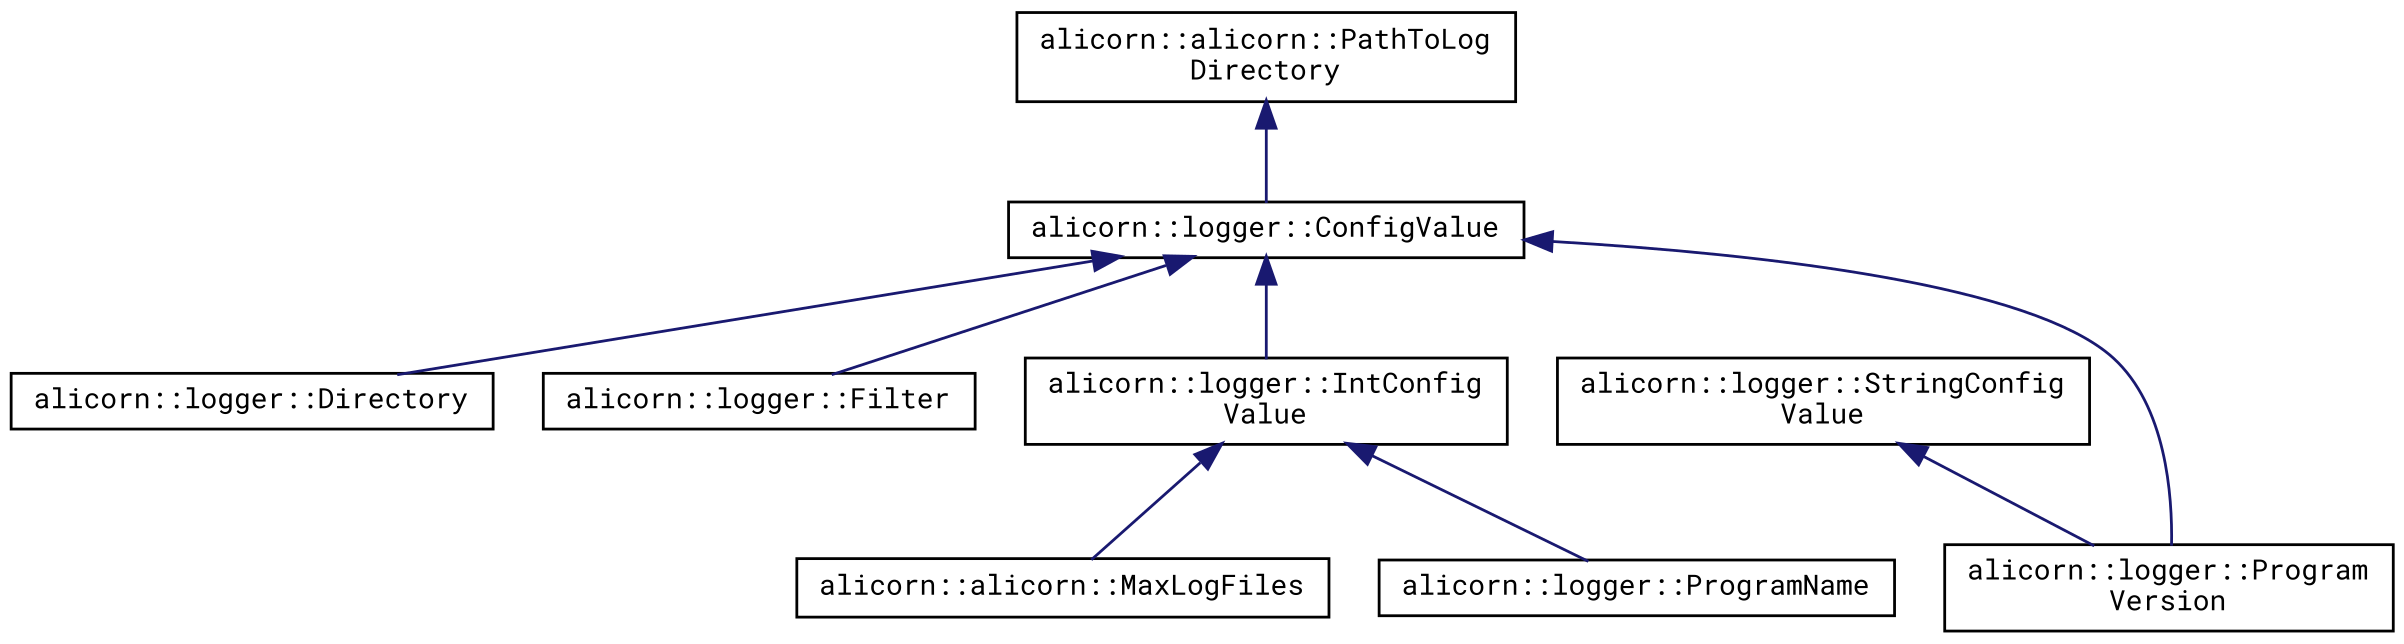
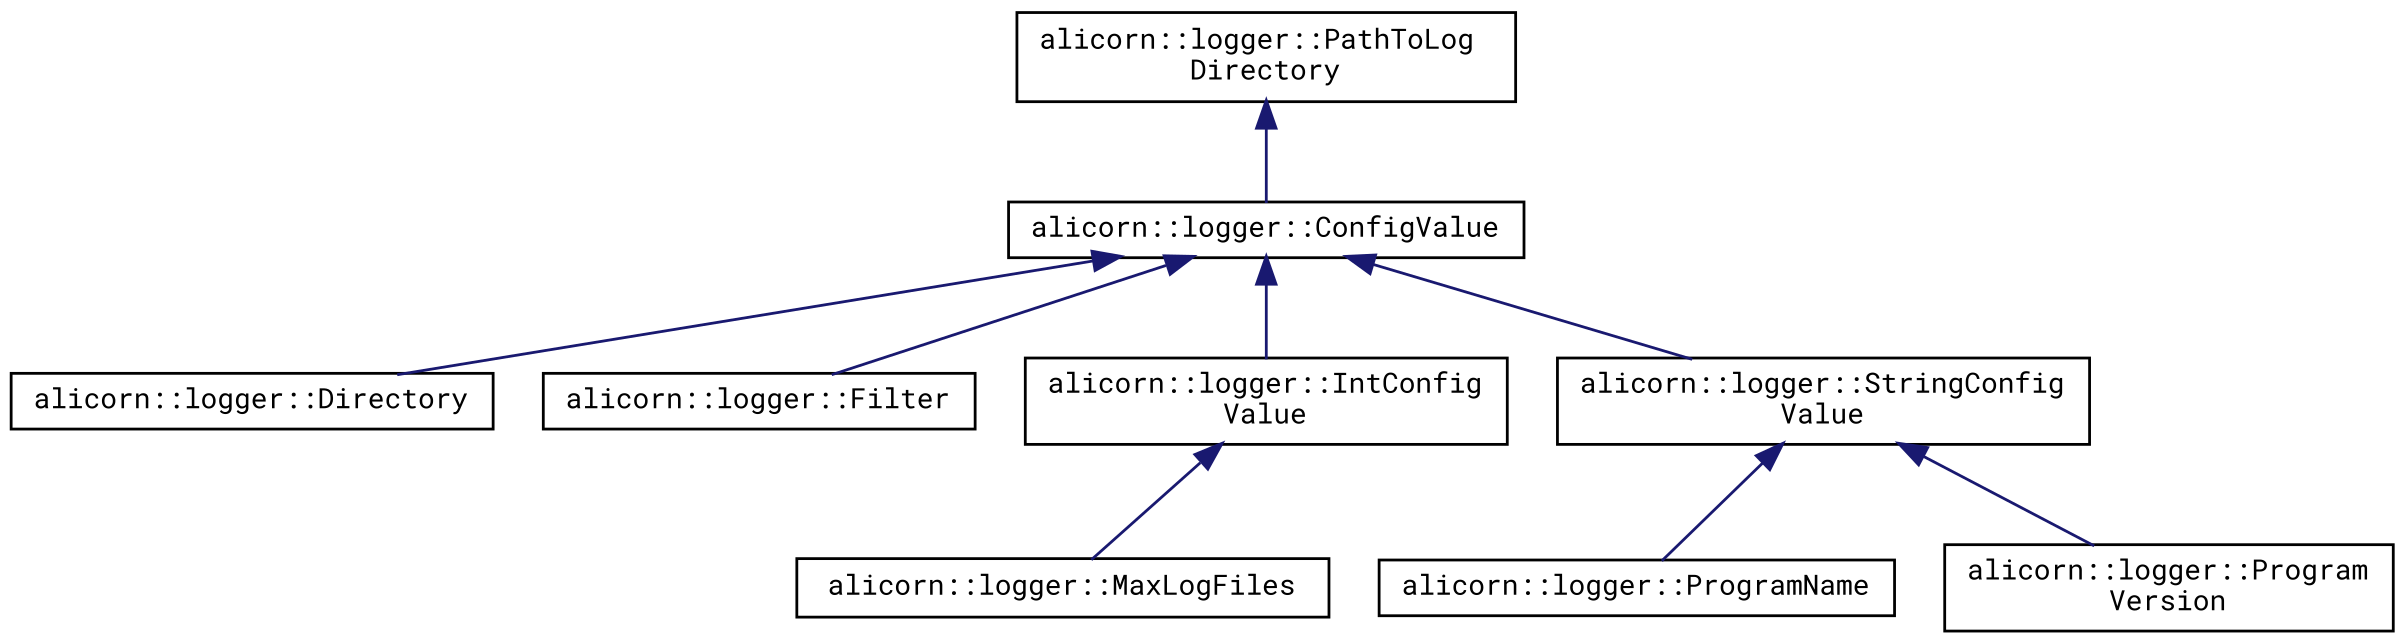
(1266, 57) -> (1266, 57)
(1940, 289) -> (1533, 312)
(1480, 508) -> (1712, 512)
(1063, 588) -> (1063, 588)
